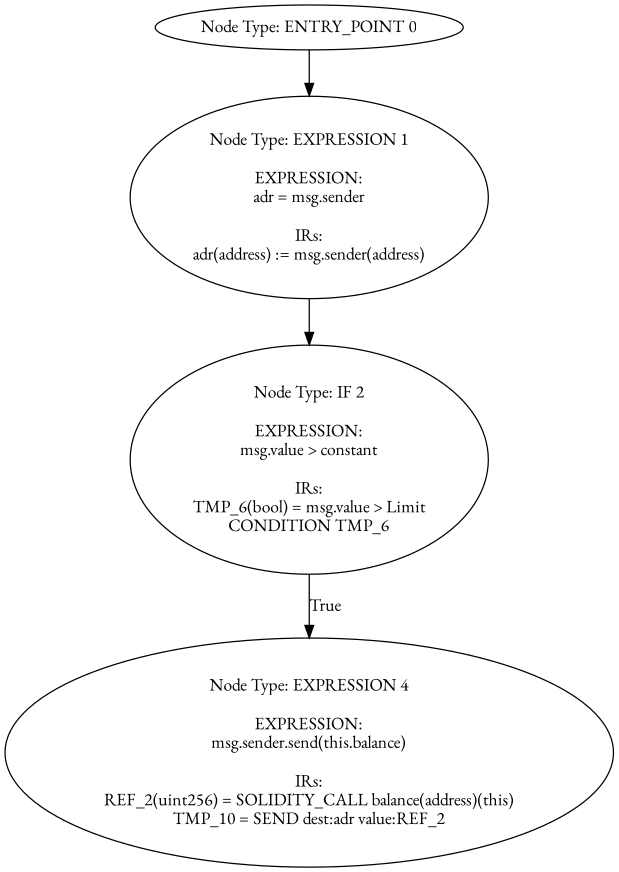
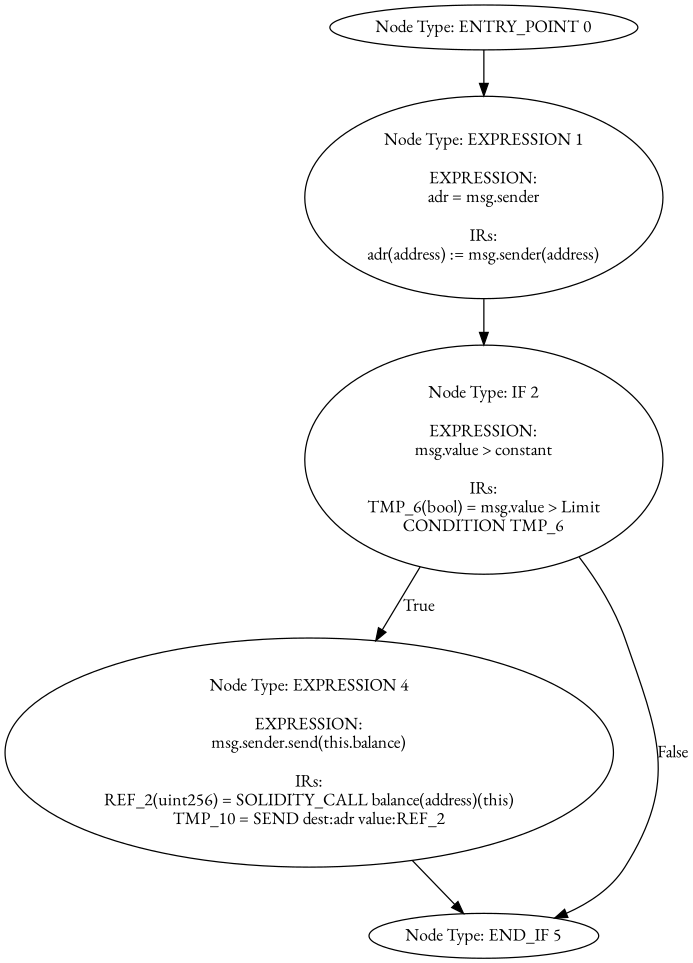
none -> (484, 936)
